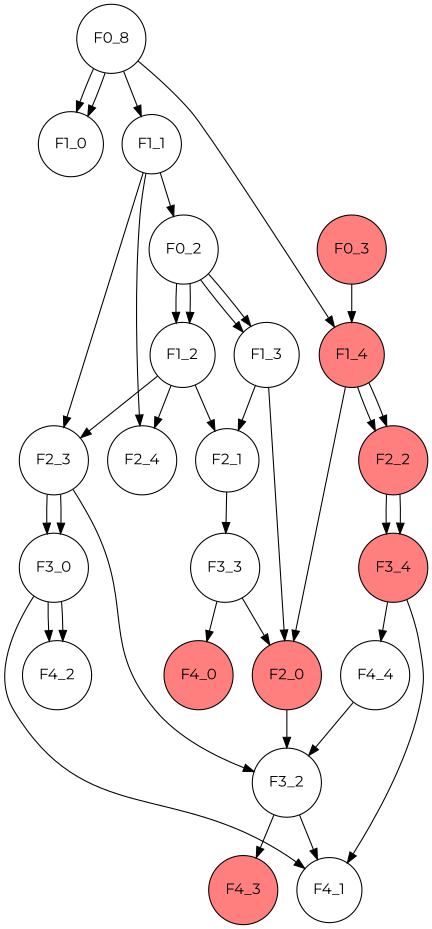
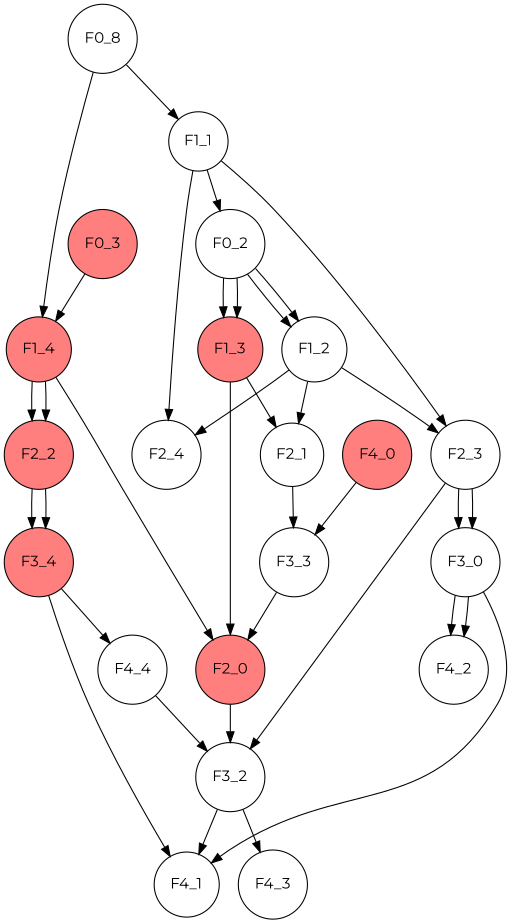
(71, 144) -> none
(267, 355) -> (230, 349)
(213, 616) -> (339, 504)
(243, 890) -> (273, 885)
